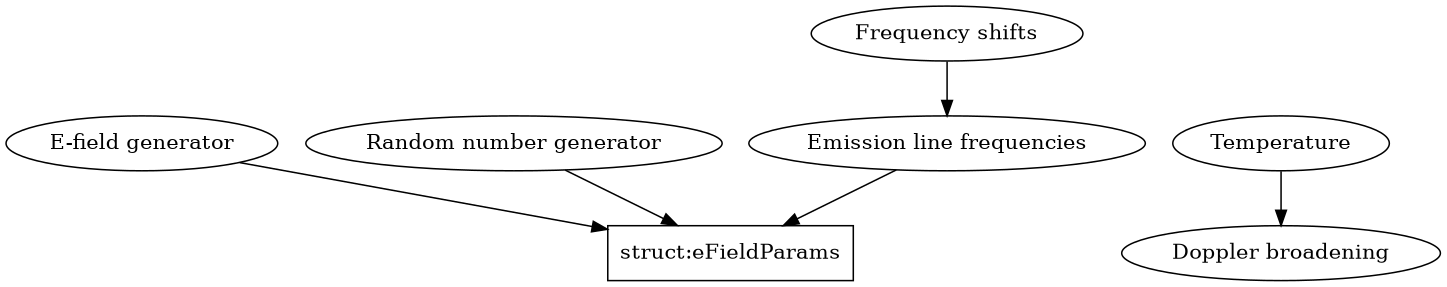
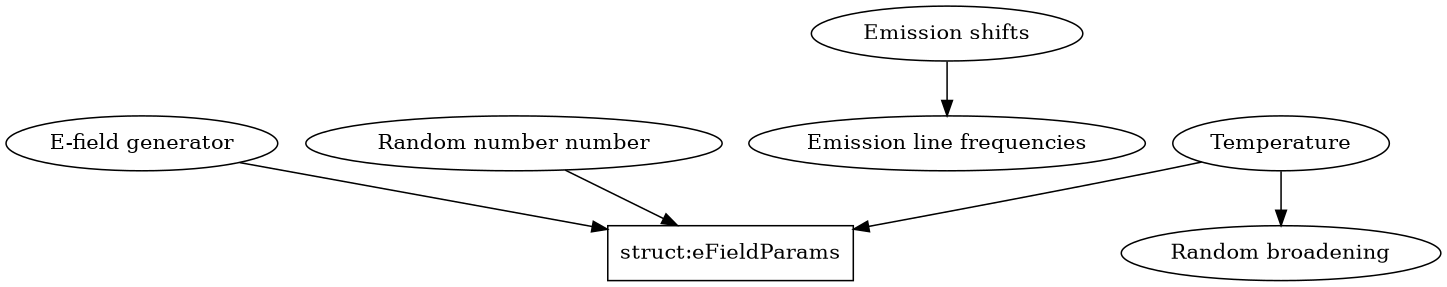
(947, 34) -> (947, 34)
(514, 143) -> (514, 143)
(847, 194) -> (1035, 195)
(1281, 253) -> (1281, 253)
